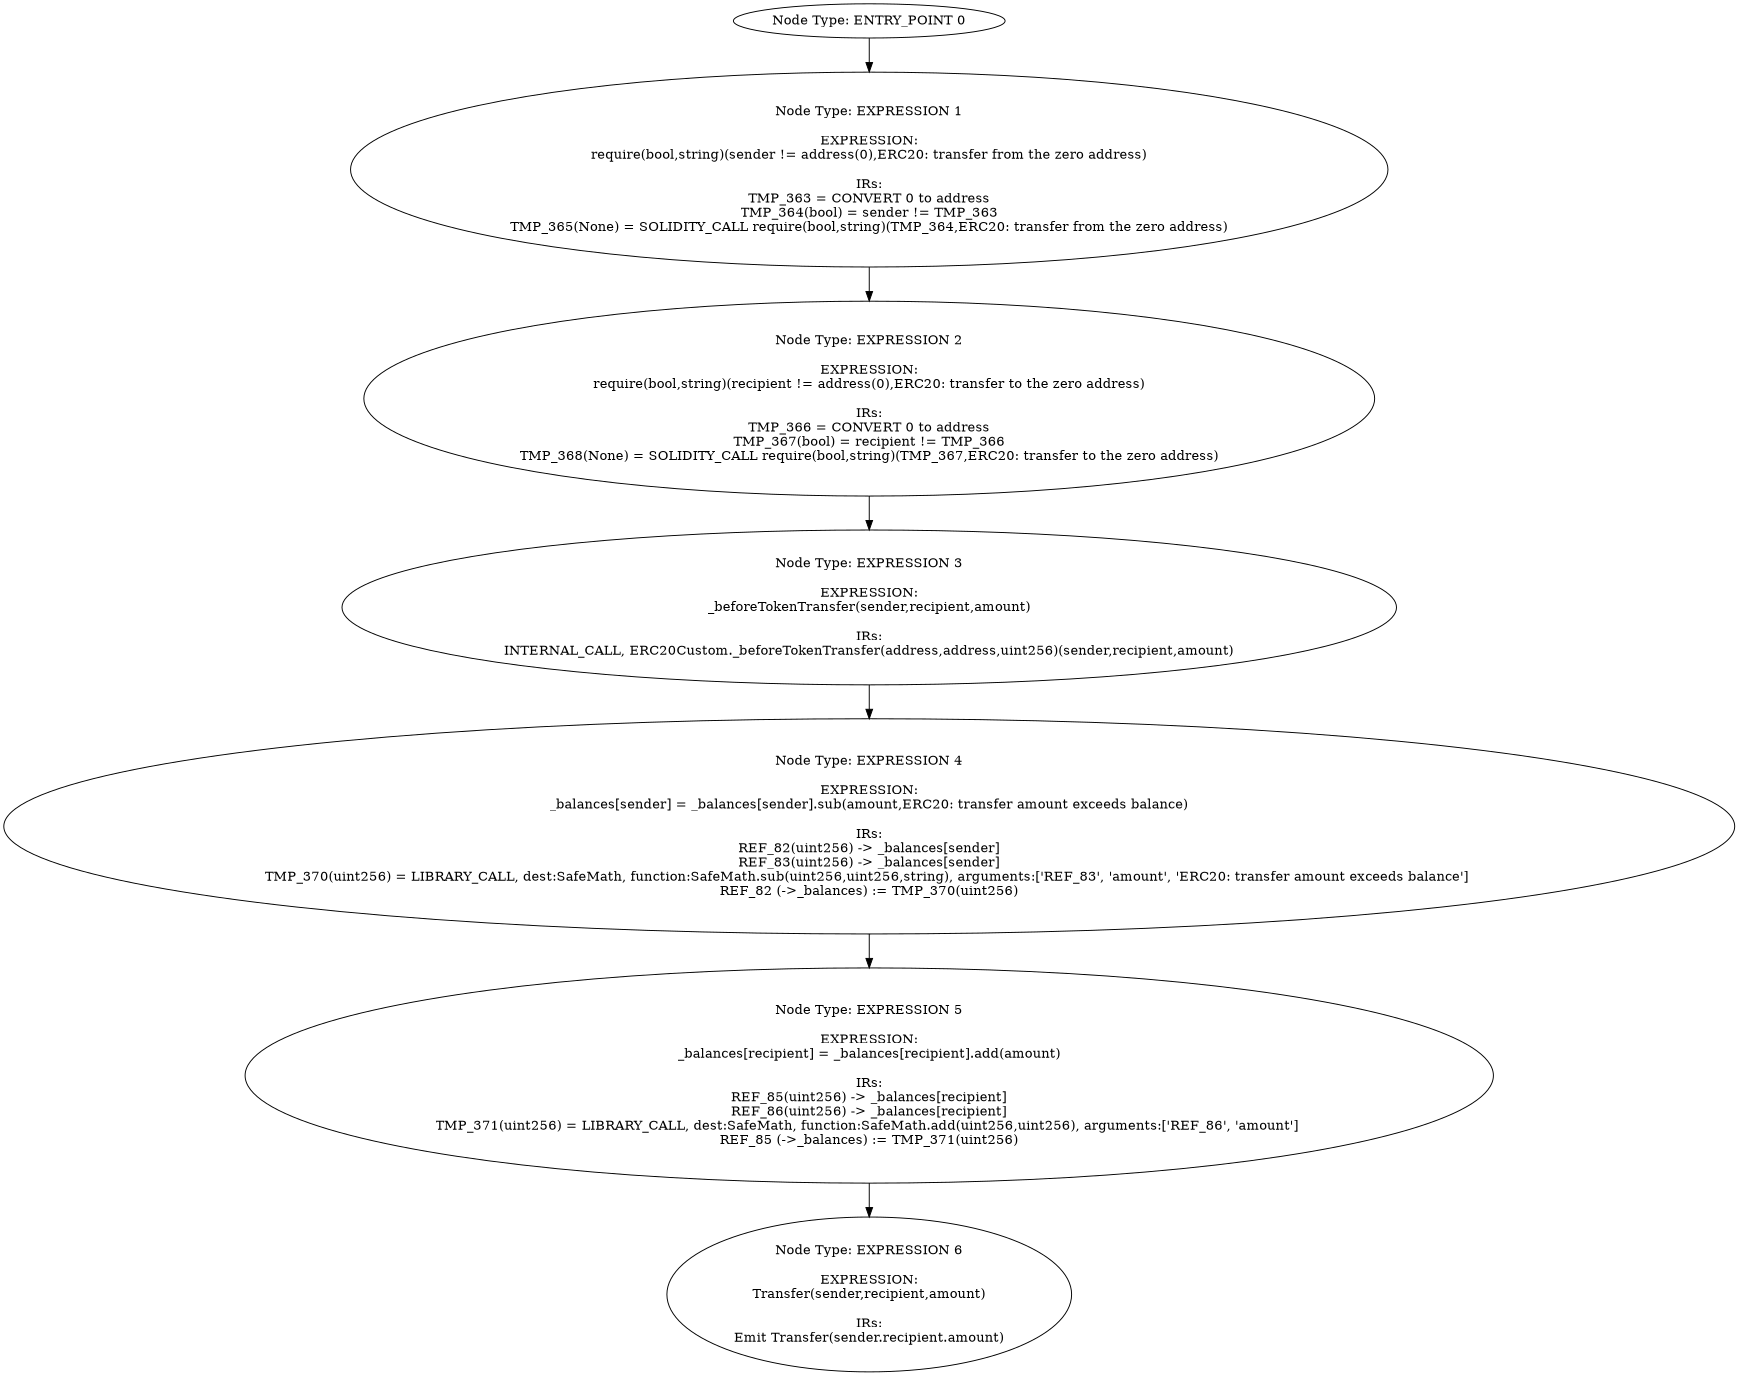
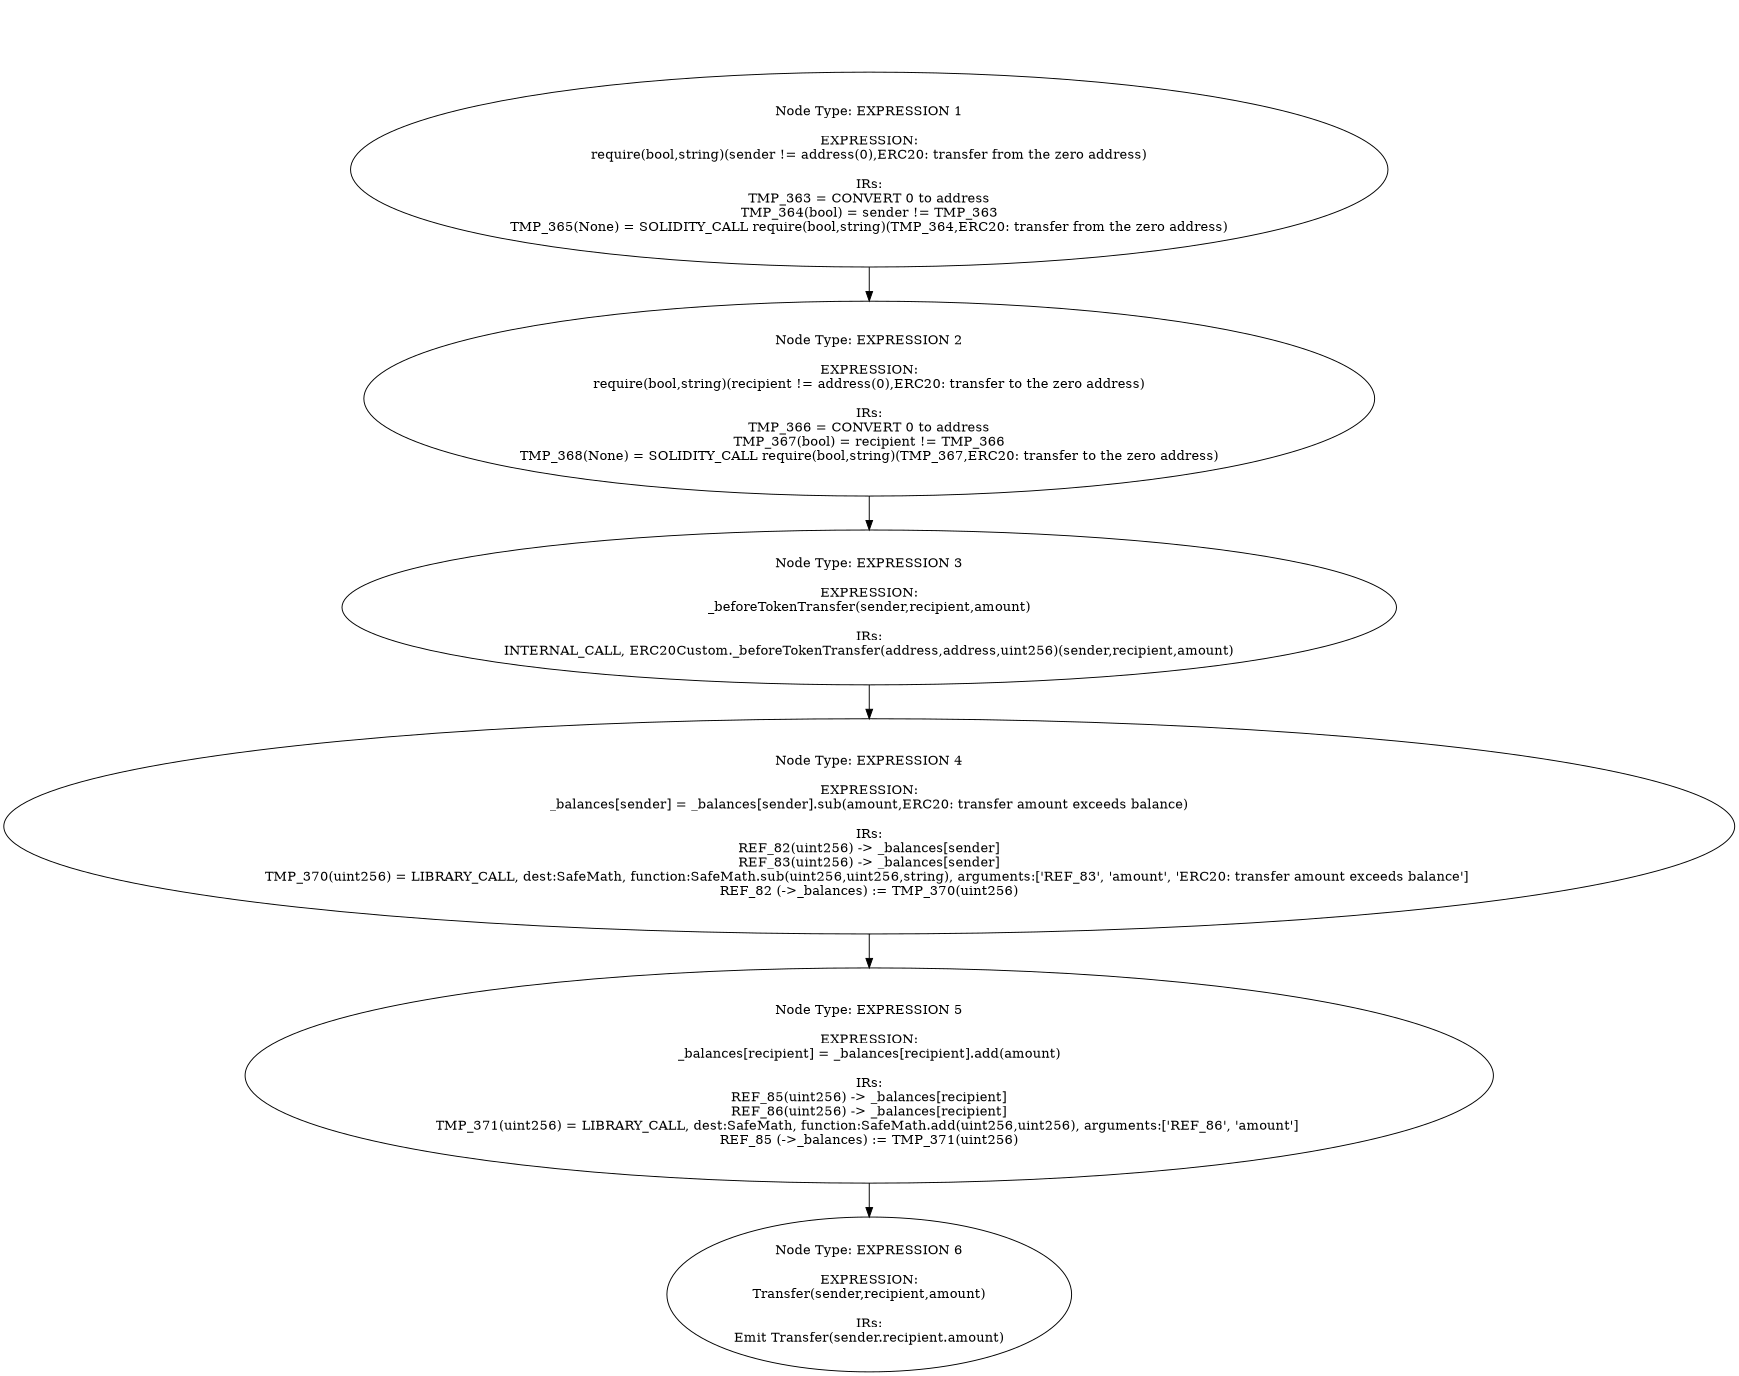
(869, 21) -> none
